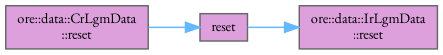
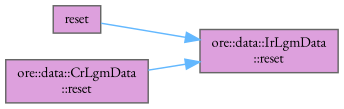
(167, 27) -> (167, 67)
